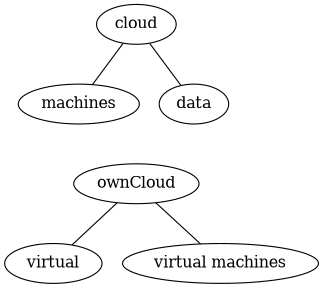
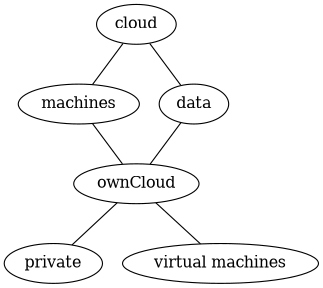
none -> (166, 143)
none -> (107, 144)
(53, 263) -> (53, 263)
